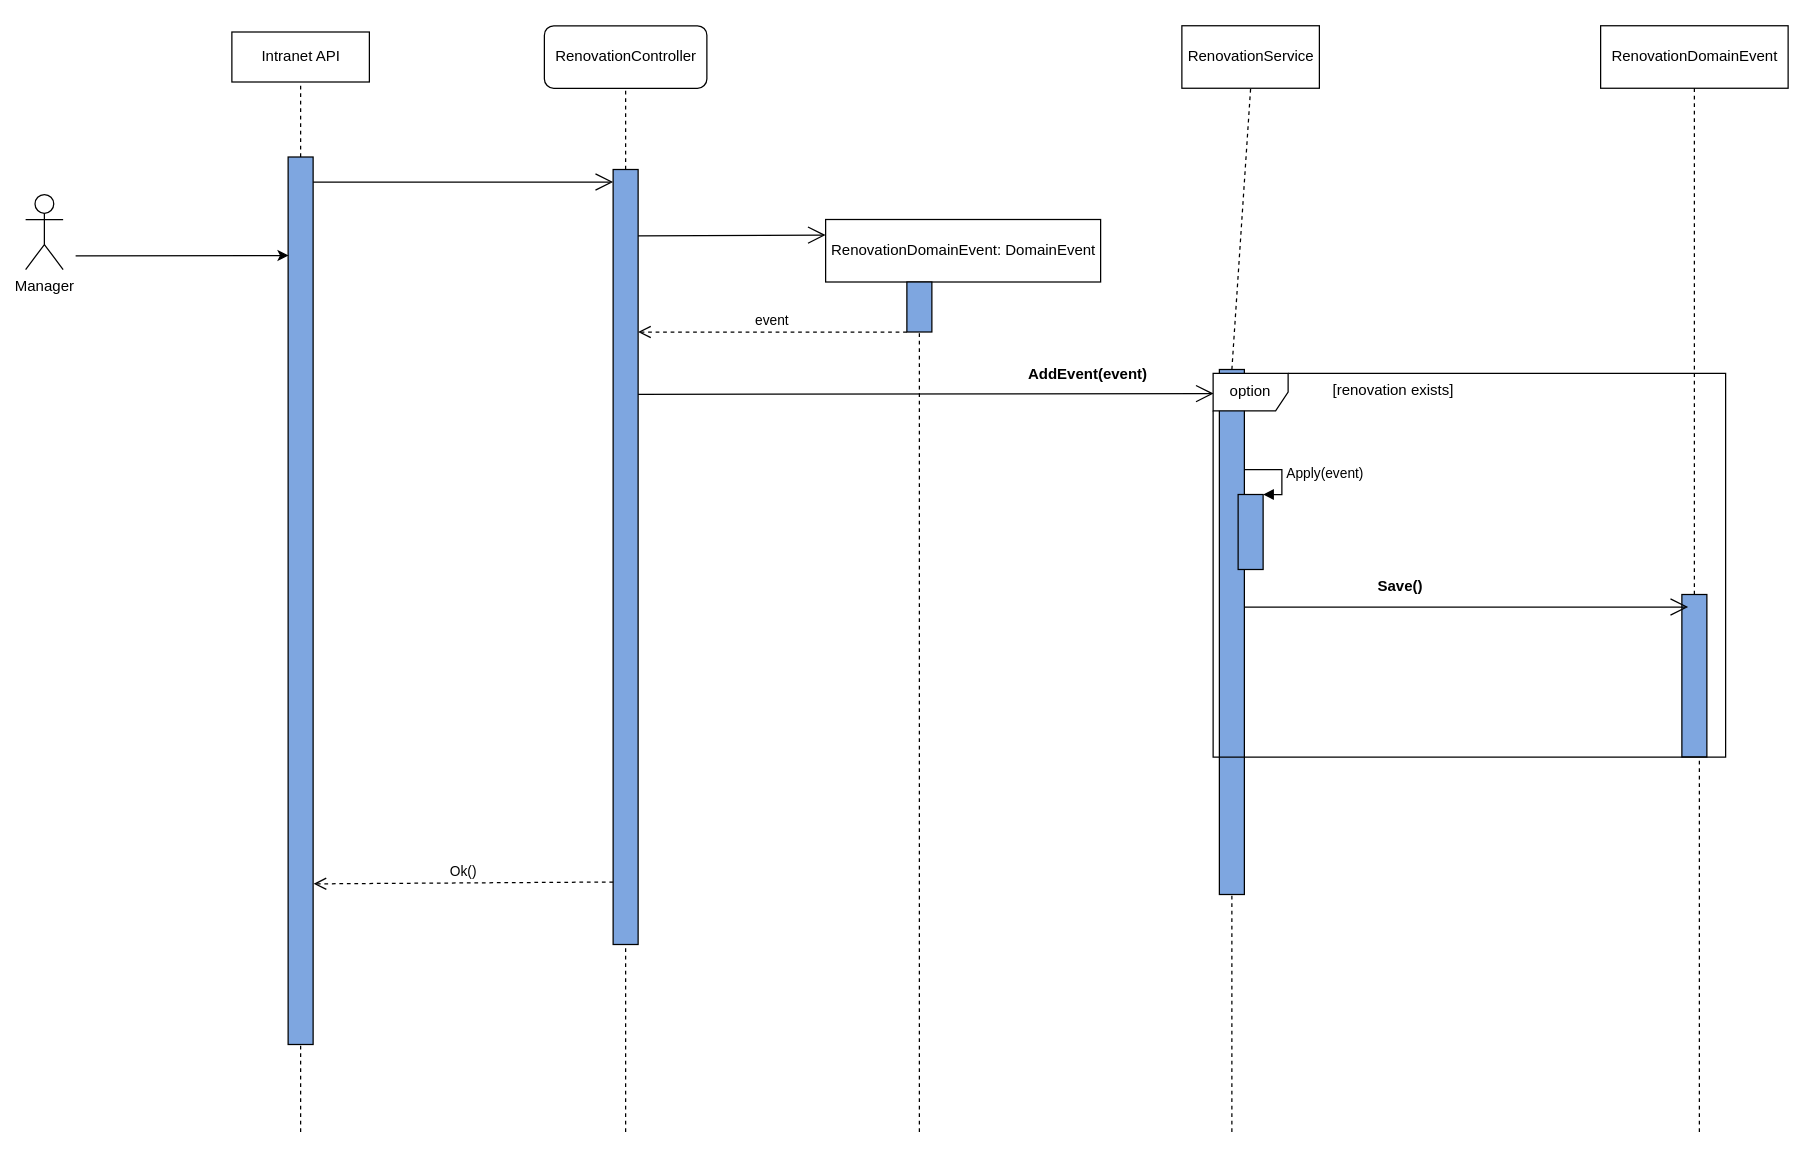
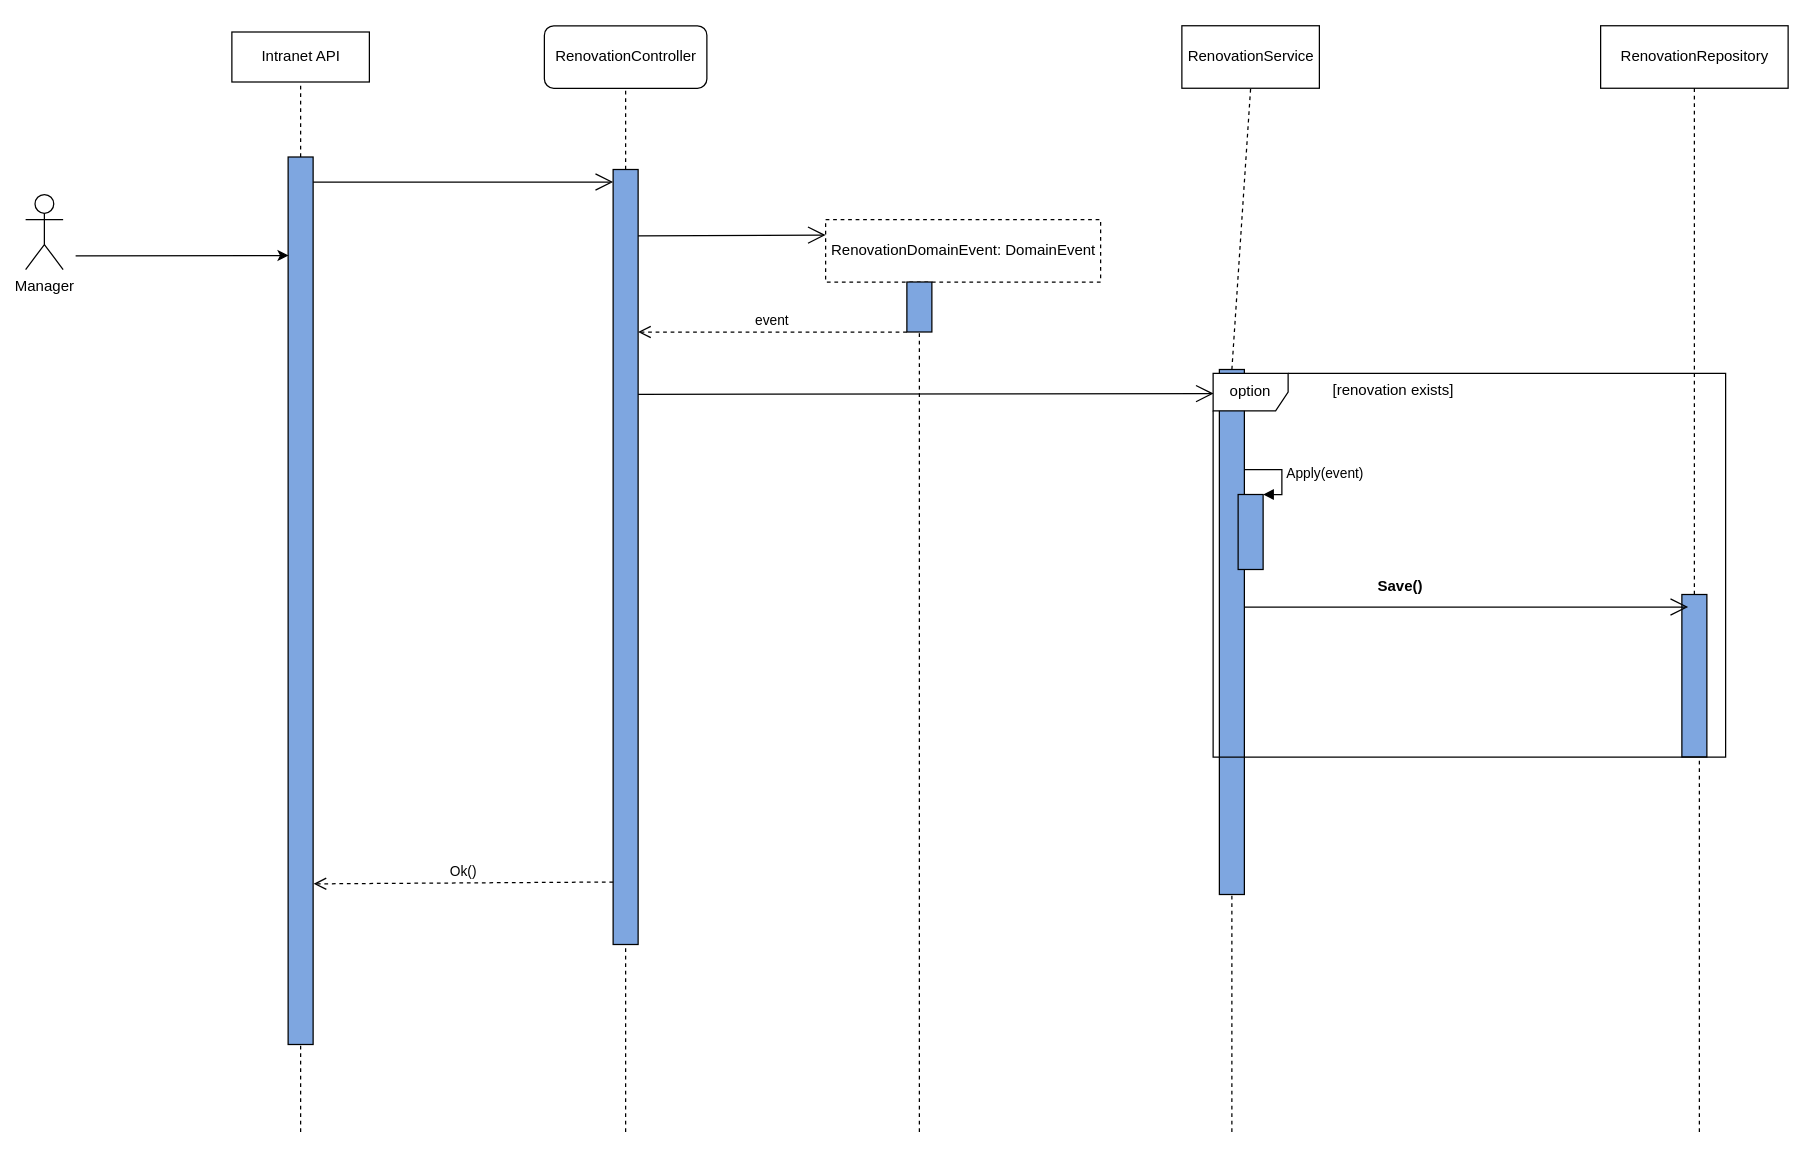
(1695, 57) -> (1695, 57)
(963, 251) -> (963, 251)
(1088, 373) -> none
